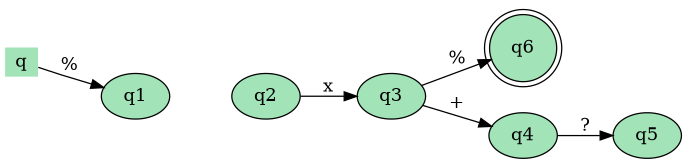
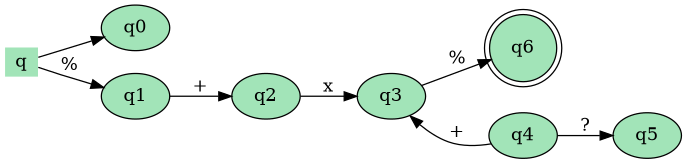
none -> (136, 28)
none -> (194, 96)
(451, 114) -> (453, 143)
